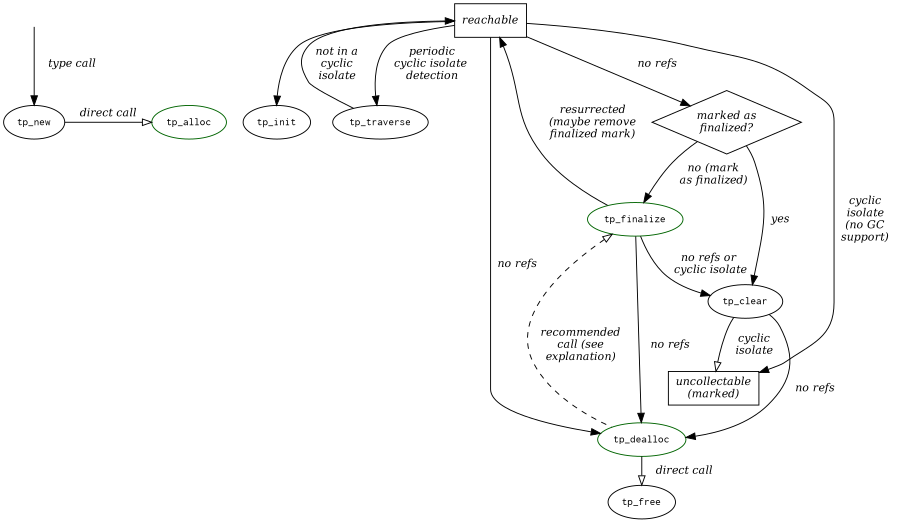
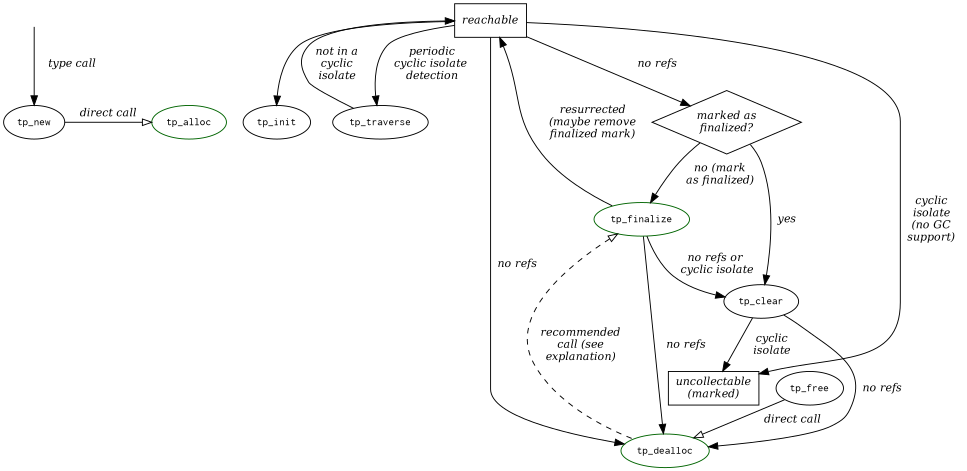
(724, 339) -> (740, 340)
(642, 466) -> (744, 417)
